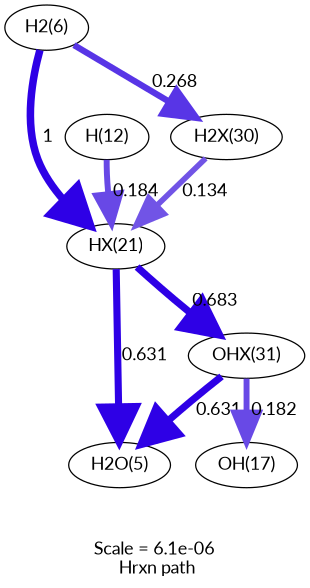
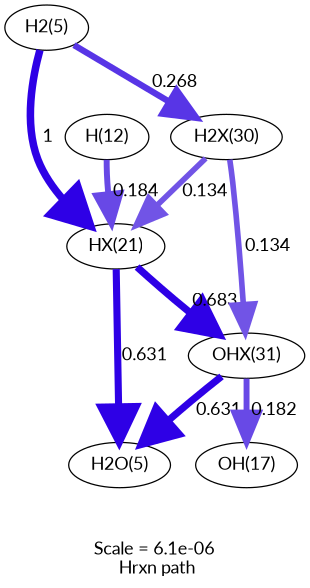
(47, 28) -> (47, 28)
none -> (238, 232)
